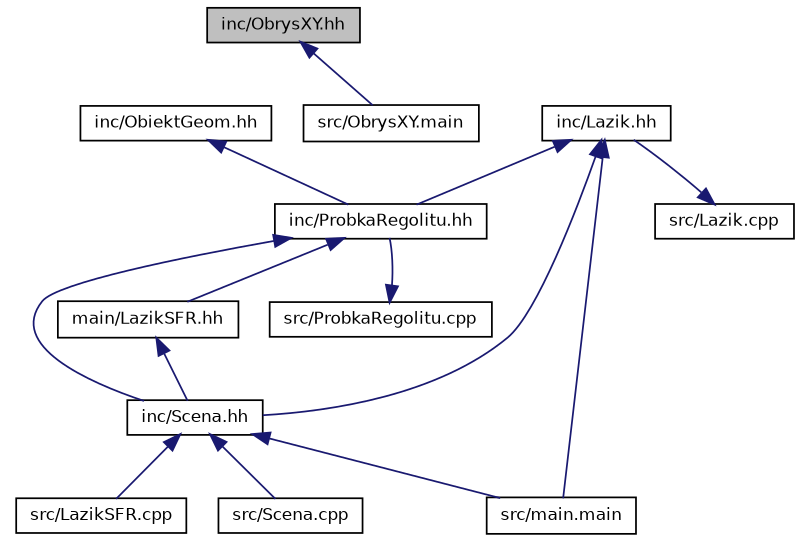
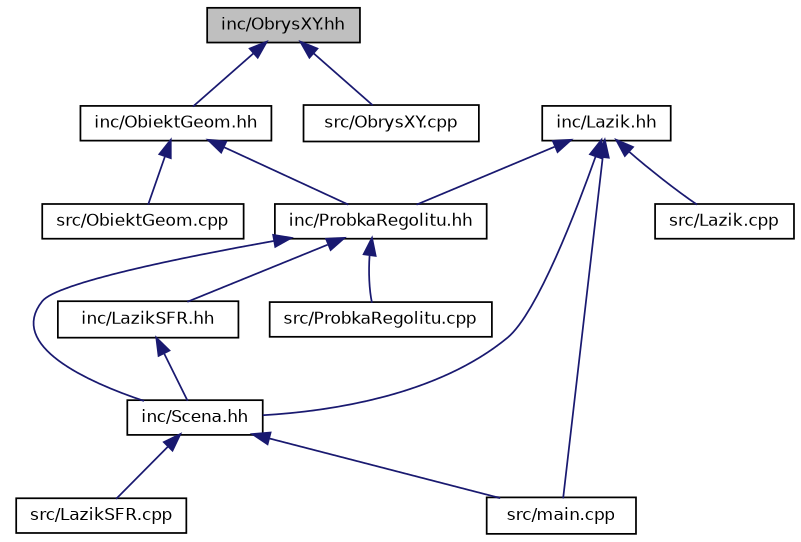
none -> (223, 80)
(391, 123) -> (391, 123)
(668, 165) -> (662, 179)
none -> (143, 221)
(392, 262) -> (369, 279)
(148, 319) -> (148, 319)
(291, 516) -> none
(561, 516) -> (561, 516)
